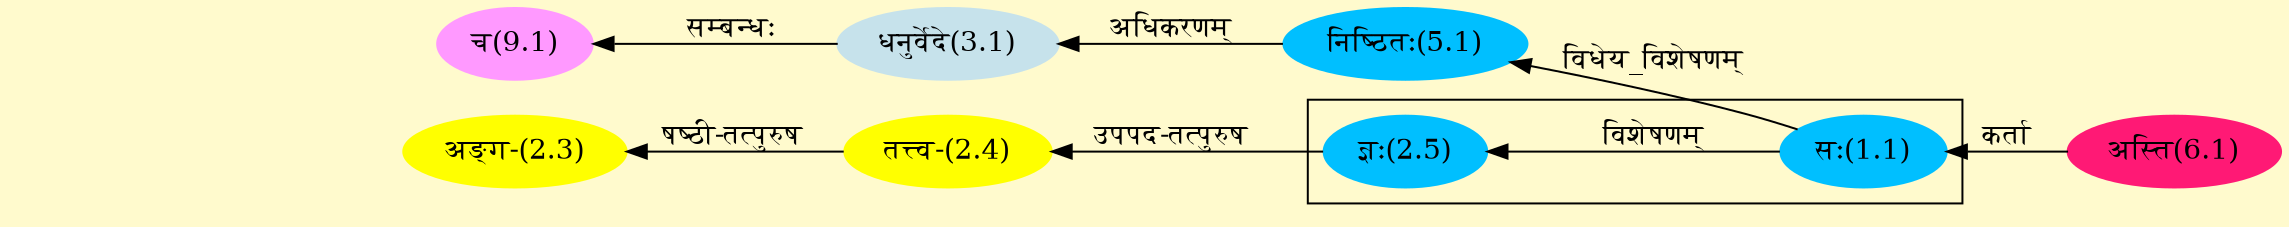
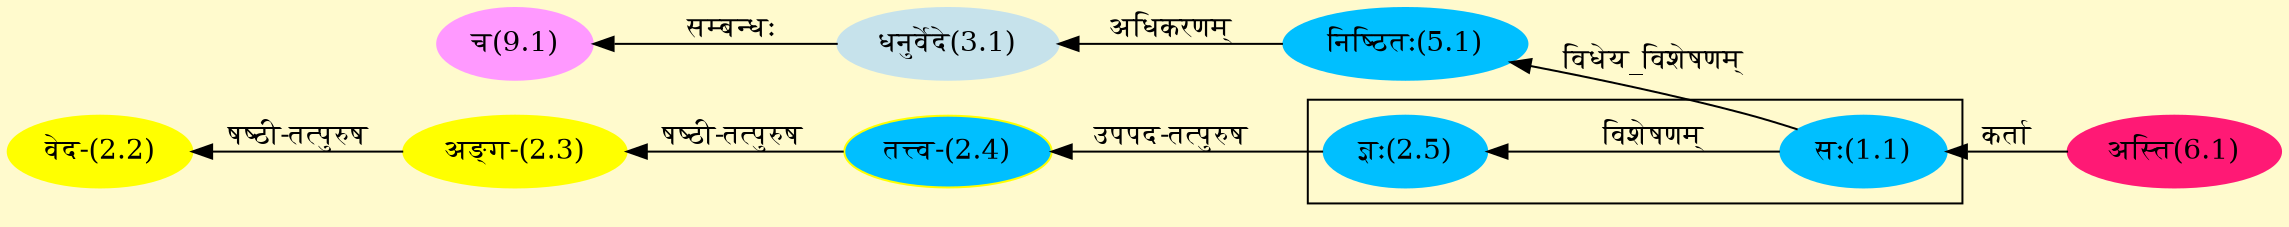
none -> (100, 152)
(948, 152) -> (948, 152)
